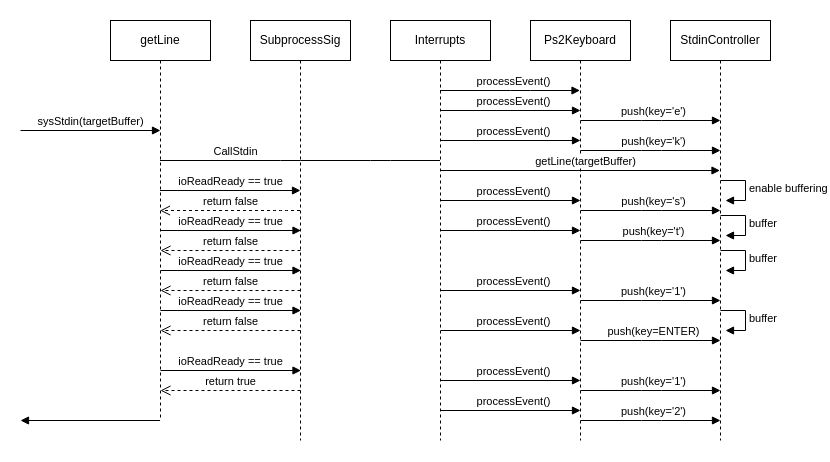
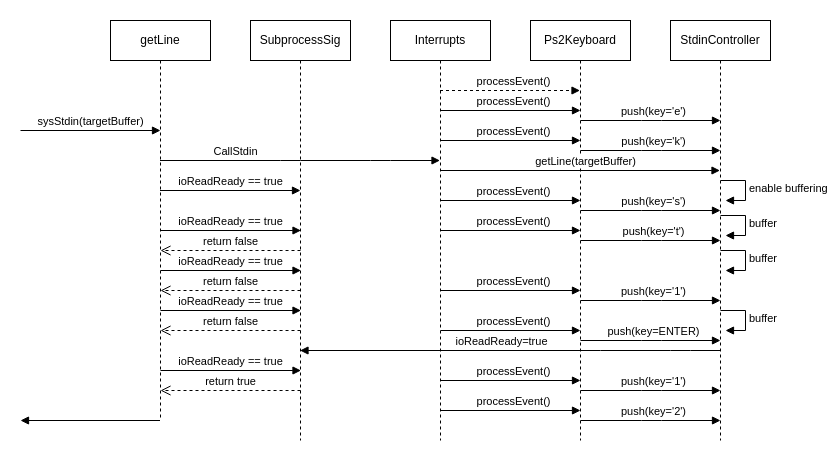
(506, 91) -> (506, 91)
(433, 161) -> (430, 161)
(225, 211) -> none
none -> (513, 351)
